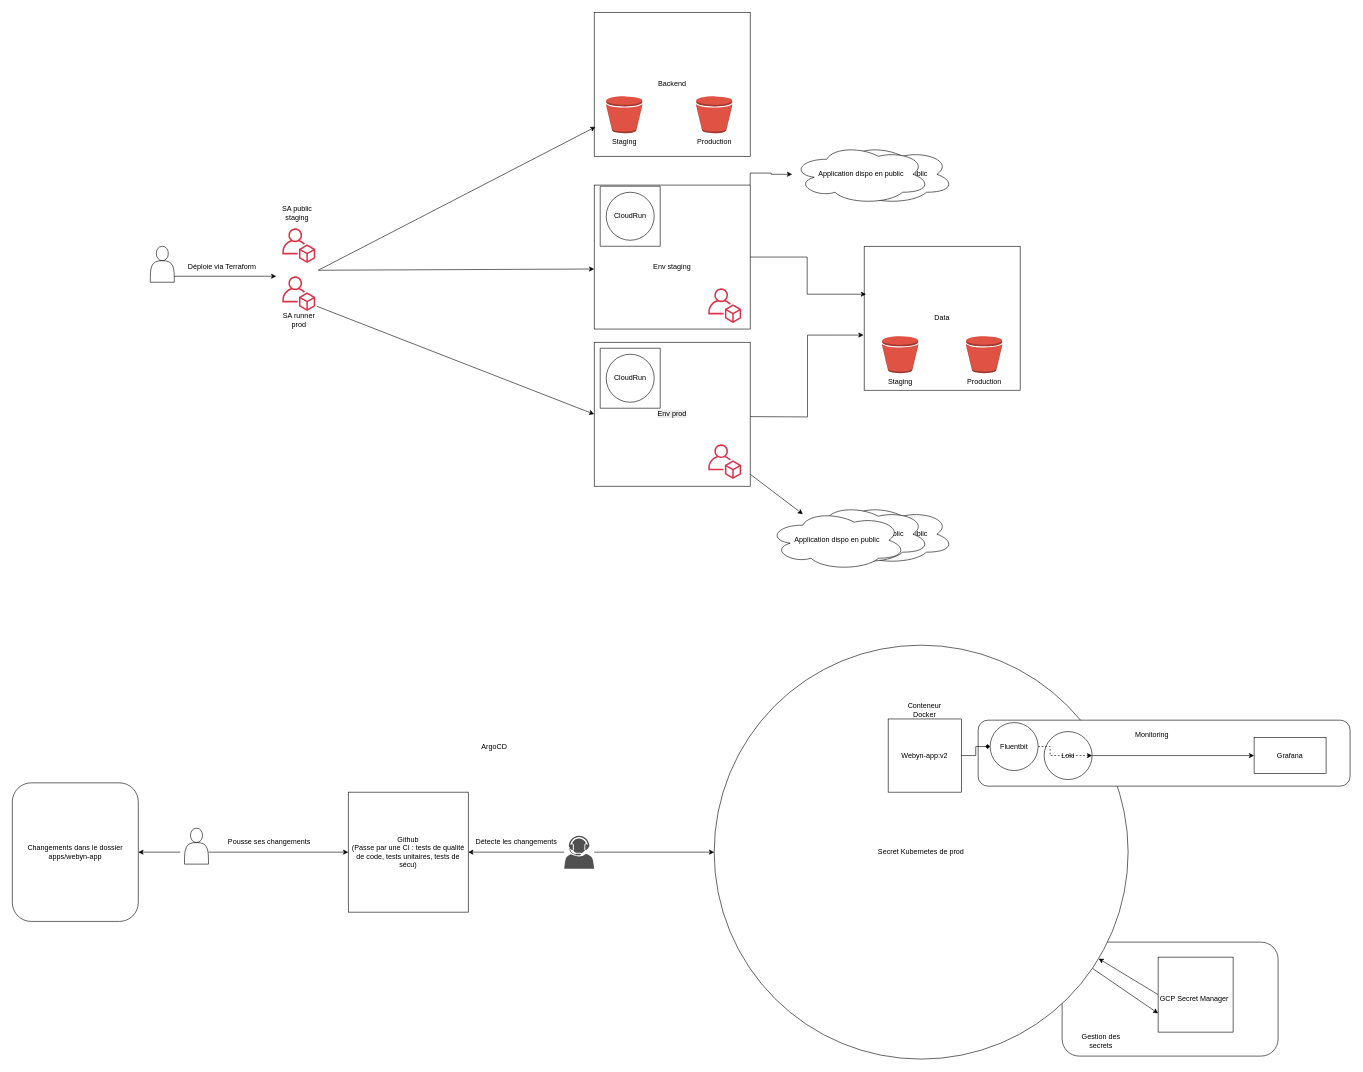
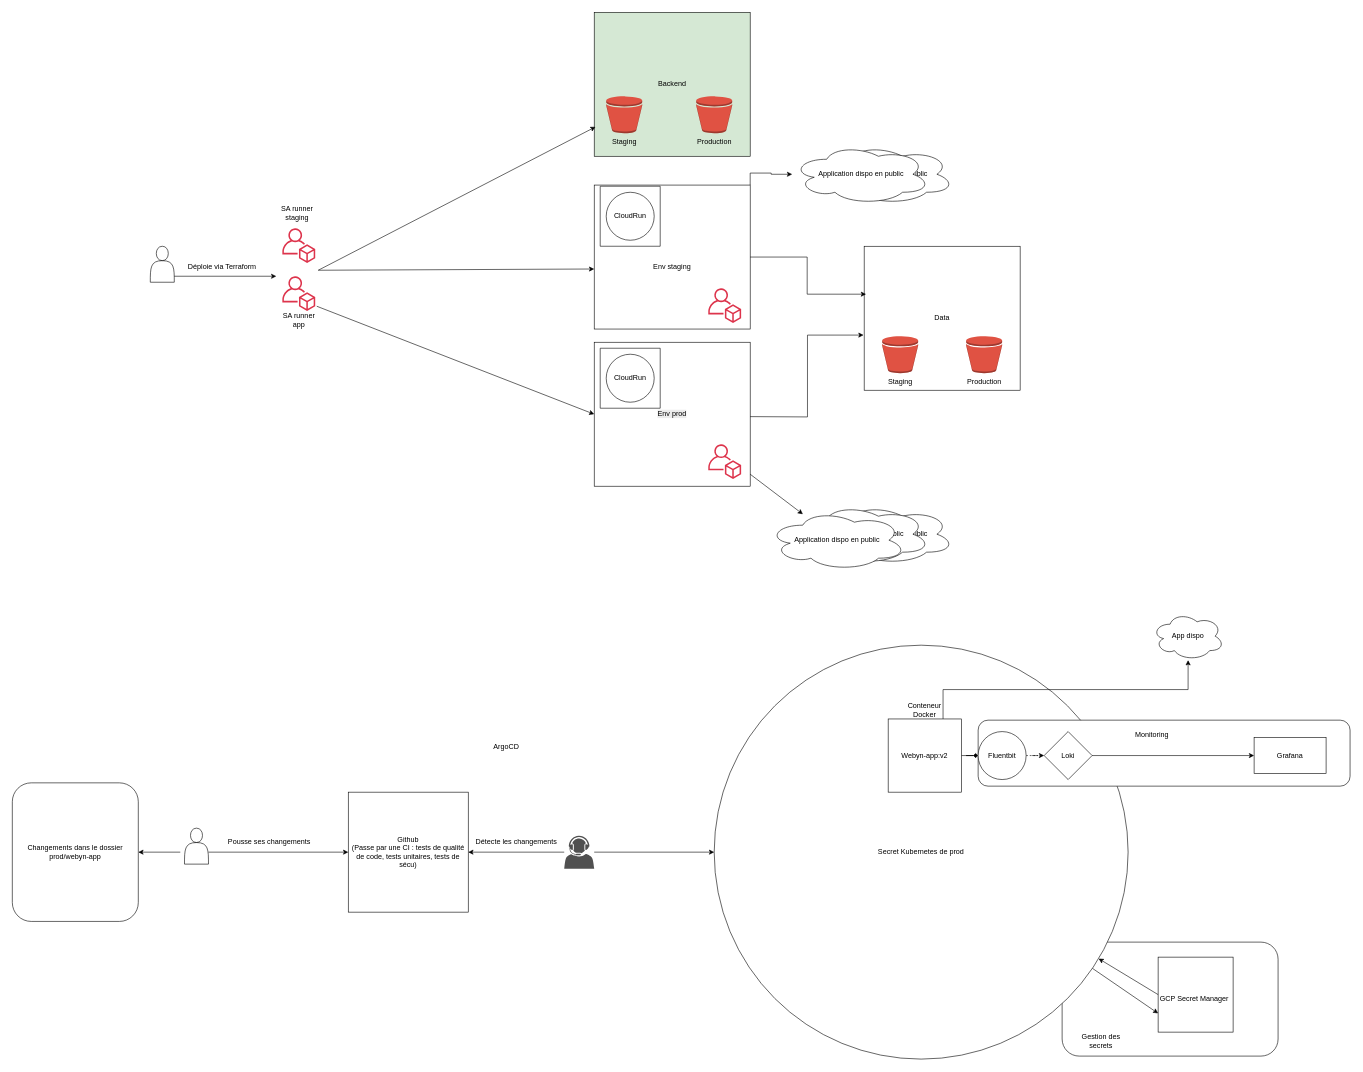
(672, 84) -> (672, 84)
(297, 213) -> (297, 213)
(299, 320) -> (299, 320)
none -> (1188, 636)
none -> (1066, 690)
(494, 747) -> (506, 747)
(1014, 747) -> (1002, 756)
(1068, 756) -> (1068, 756)
(75, 852) -> (75, 852)
